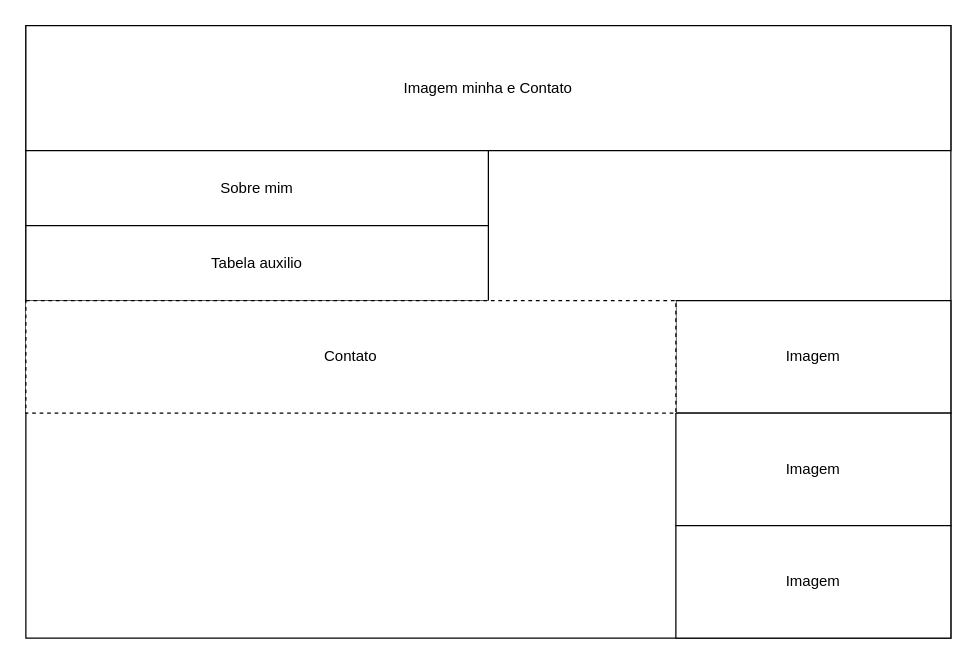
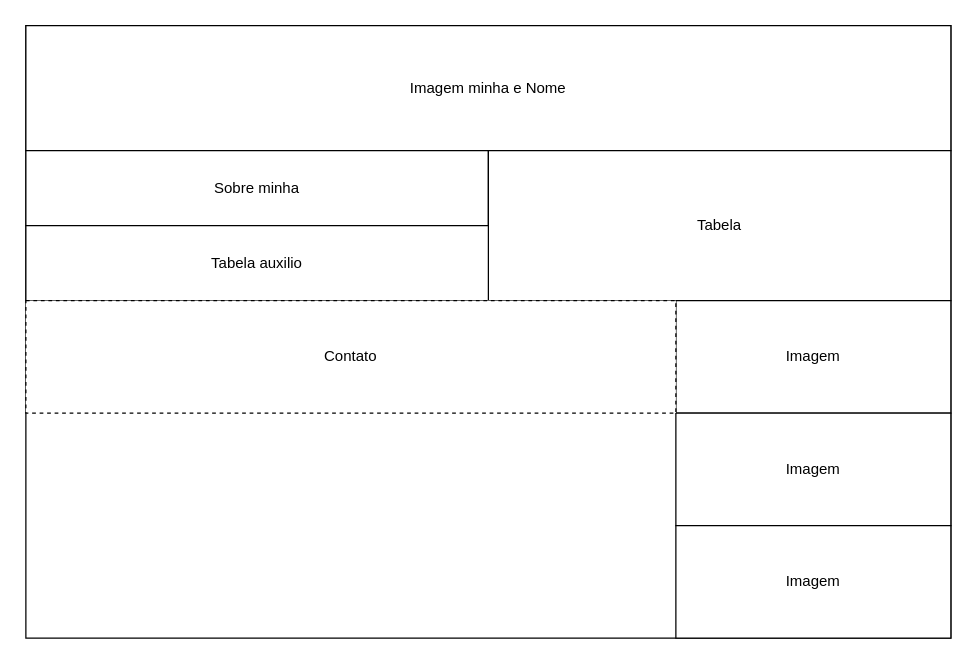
(488, 88) -> (488, 88)
(257, 188) -> (257, 188)
none -> (719, 226)
